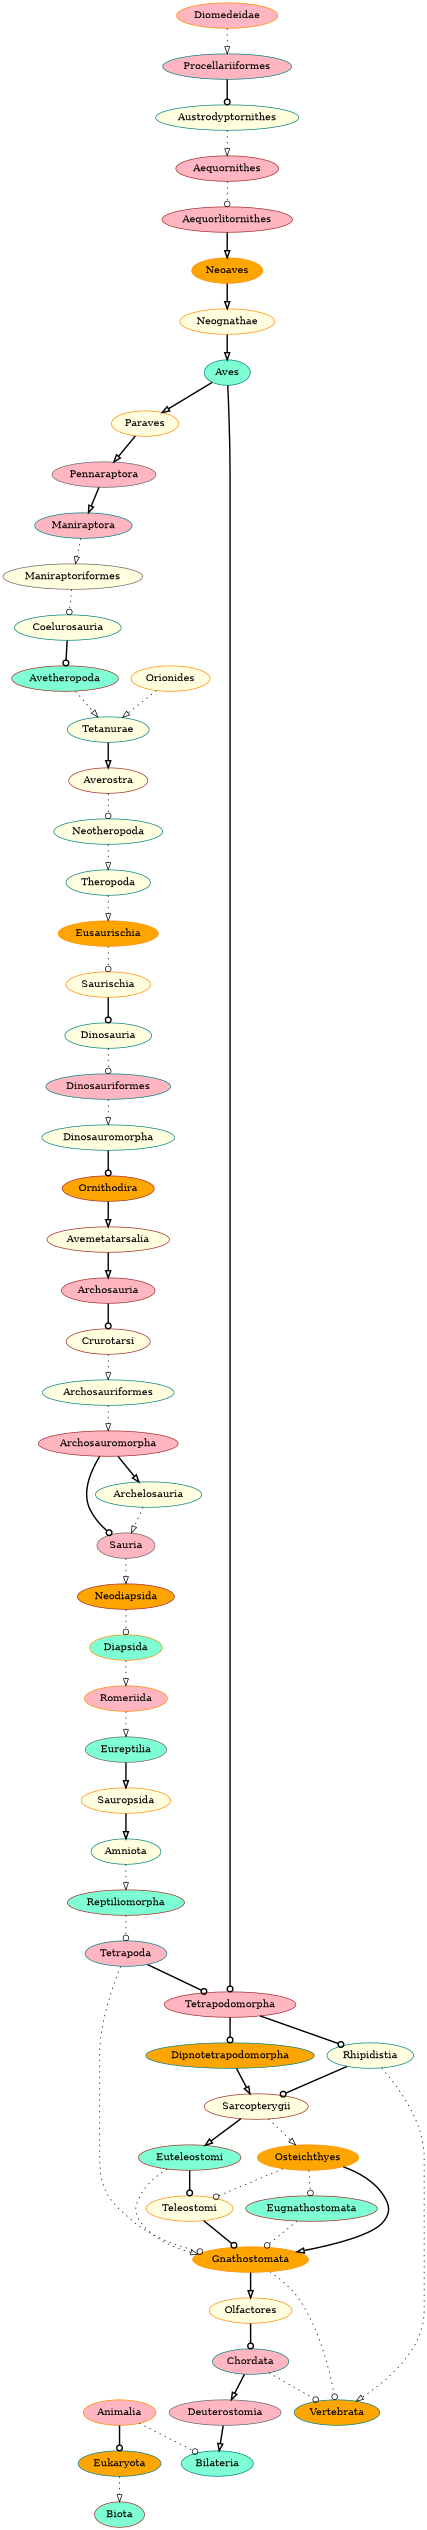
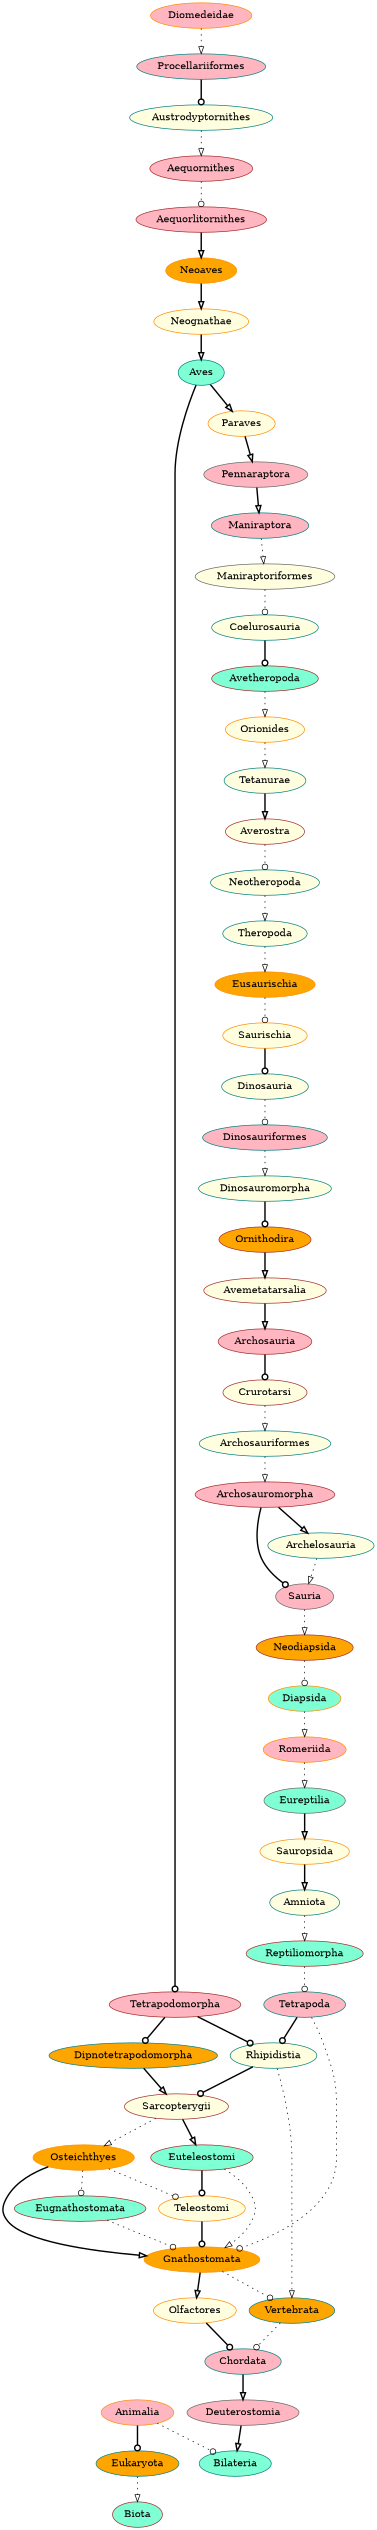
(84, 701) -> (265, 701)
(174, 1977) -> (291, 2028)
(291, 2385) -> (269, 2334)
